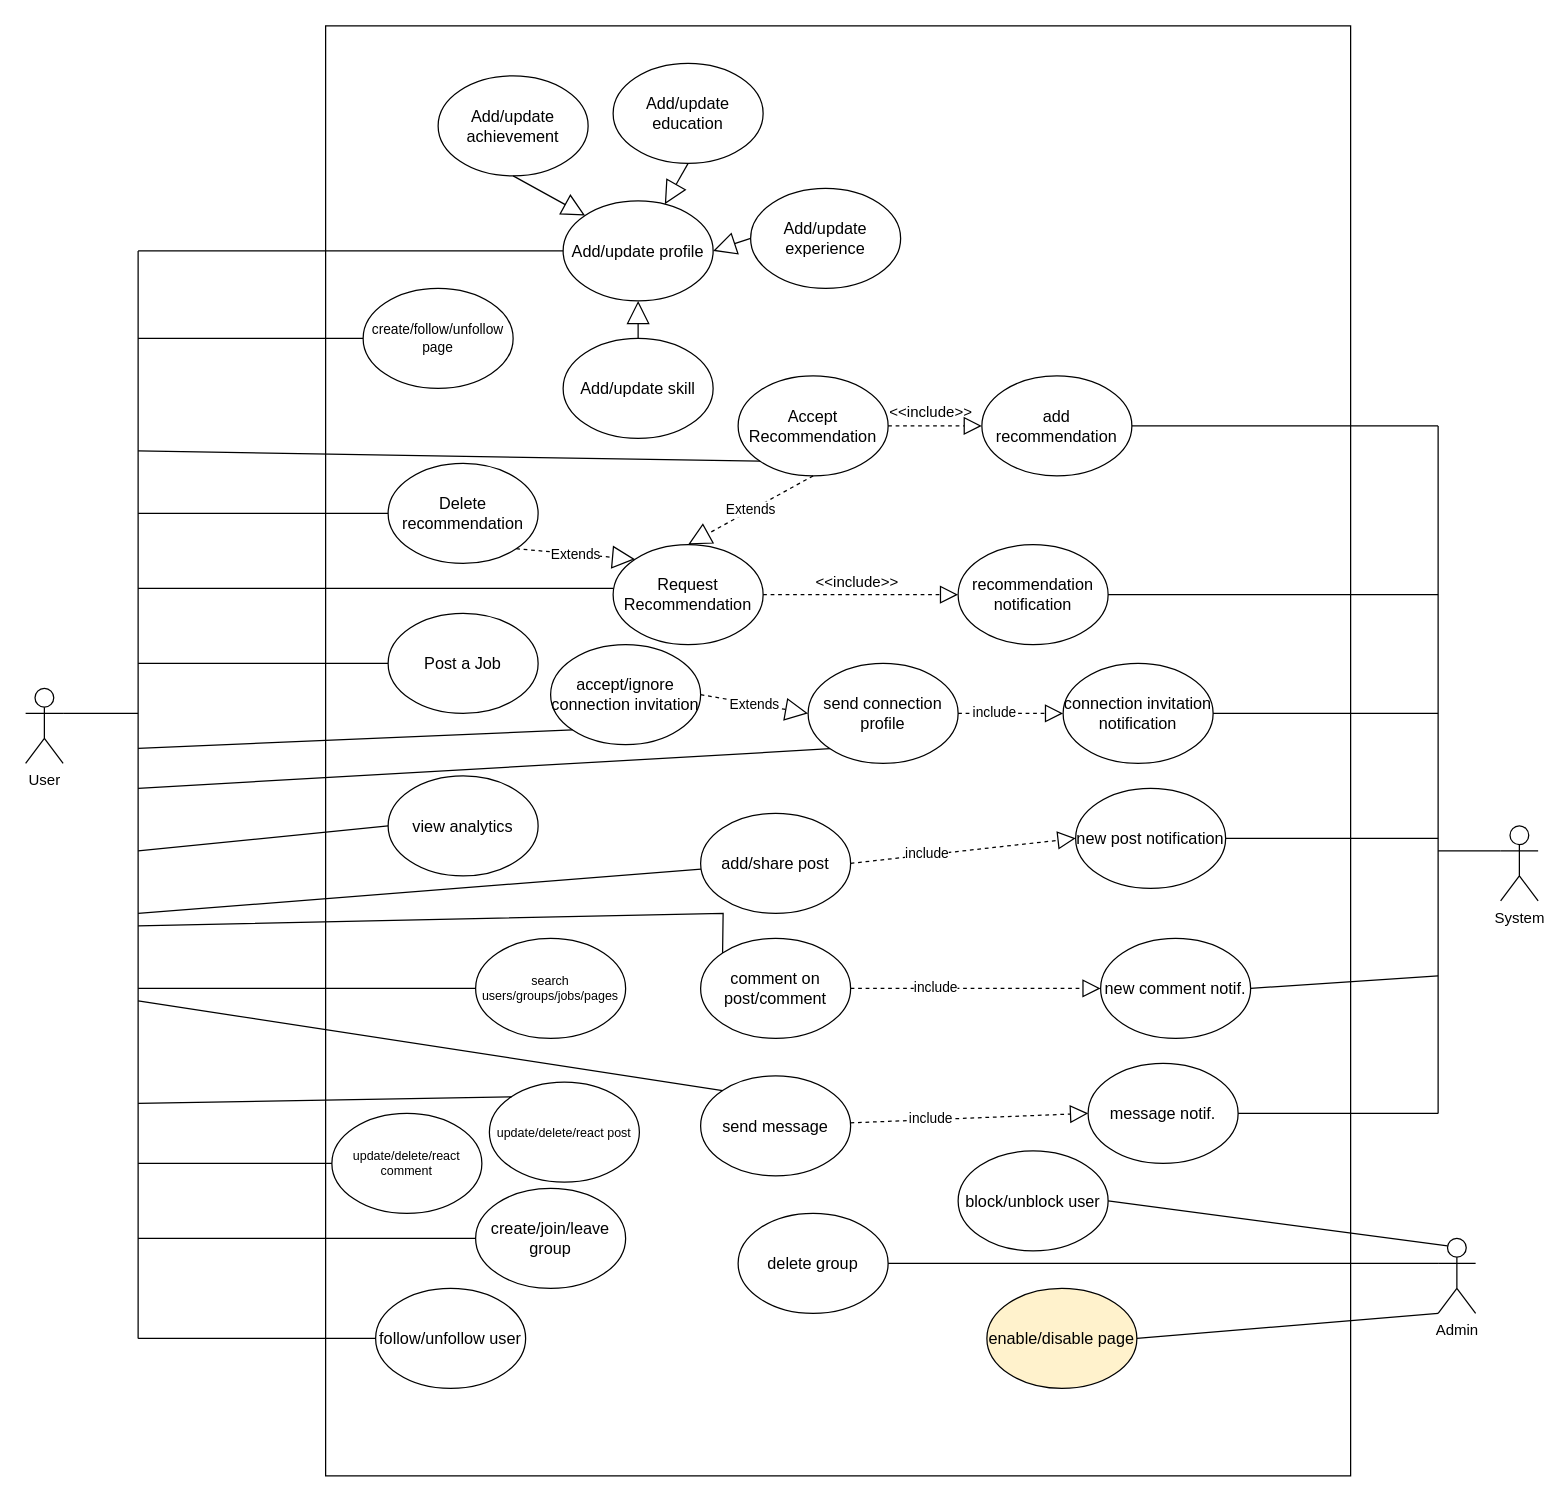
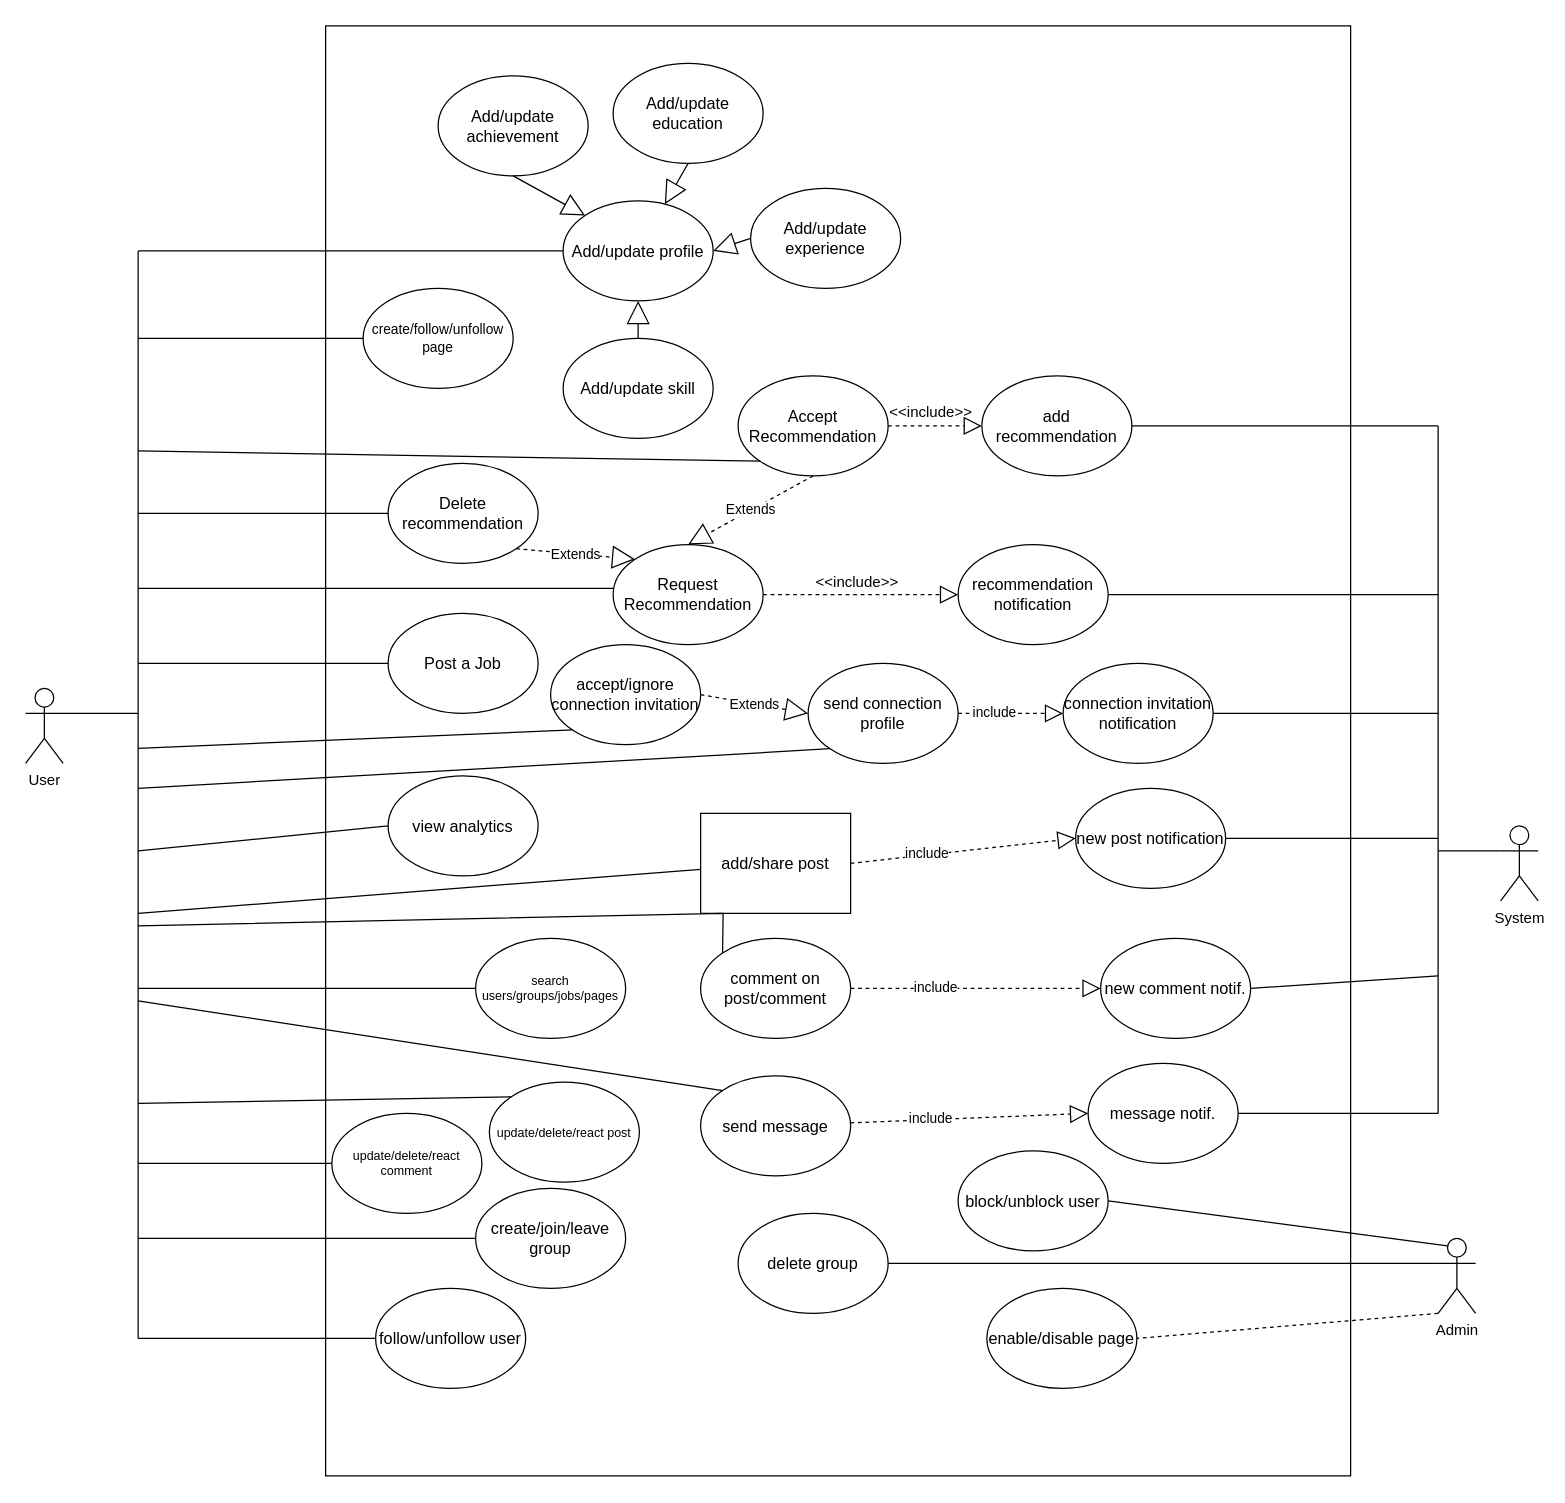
(776, 863) -> (776, 863)
(1287, 1326) -> (1287, 1326)
(1062, 1338) -> (1062, 1338)
